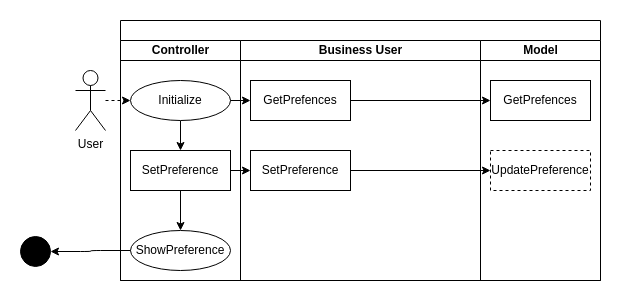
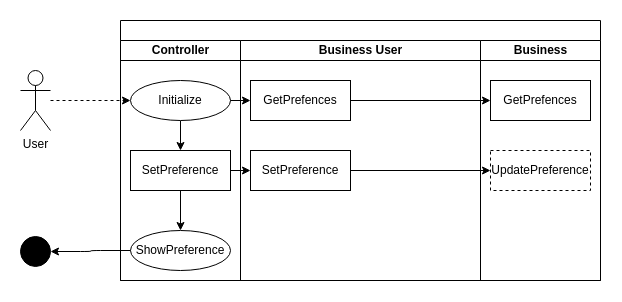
(541, 51) -> (541, 51)
(91, 101) -> (36, 101)
